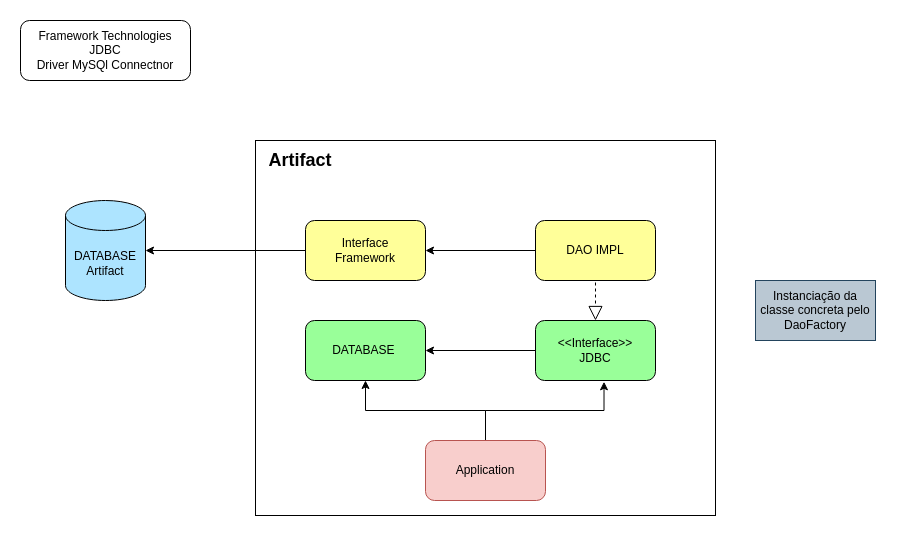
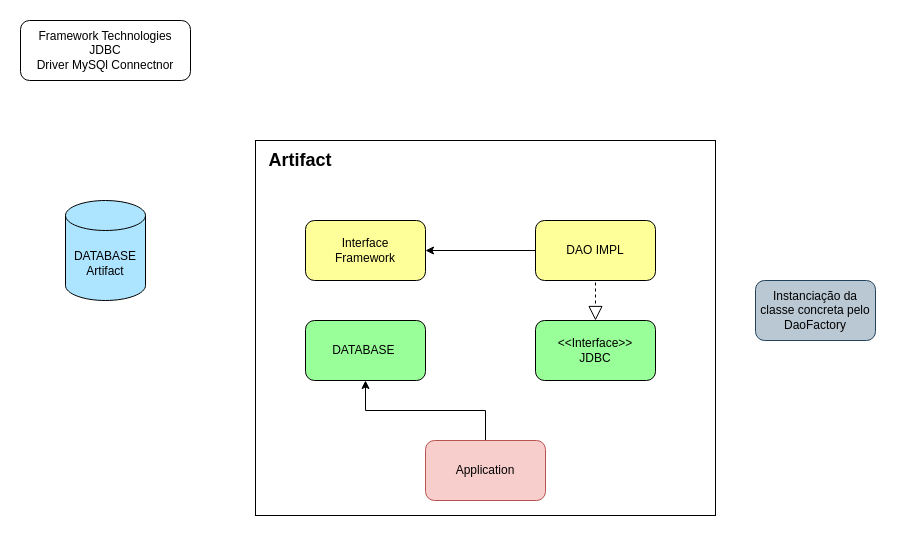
(229, 251) -> none
(816, 311) -> (816, 311)
(484, 351) -> none
(556, 411) -> none
